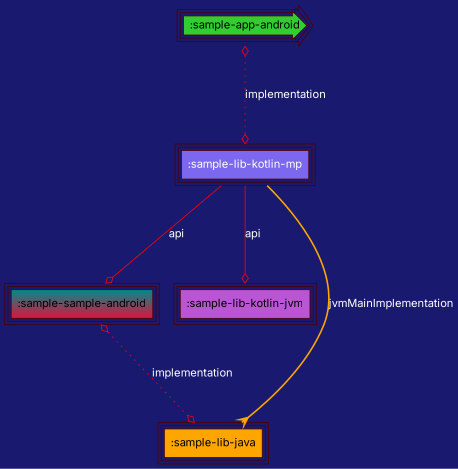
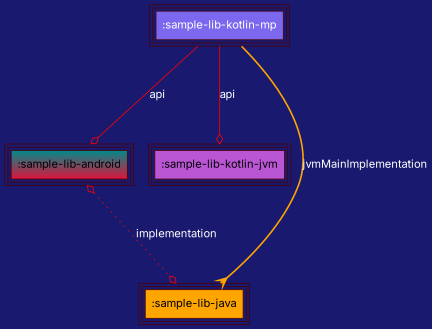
(245, 25) -> none
(82, 304) -> (69, 165)
